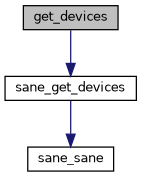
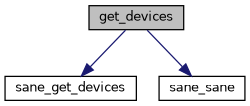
(71, 117) -> (165, 49)
